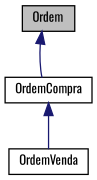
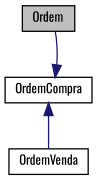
(40, 61) -> (57, 48)
